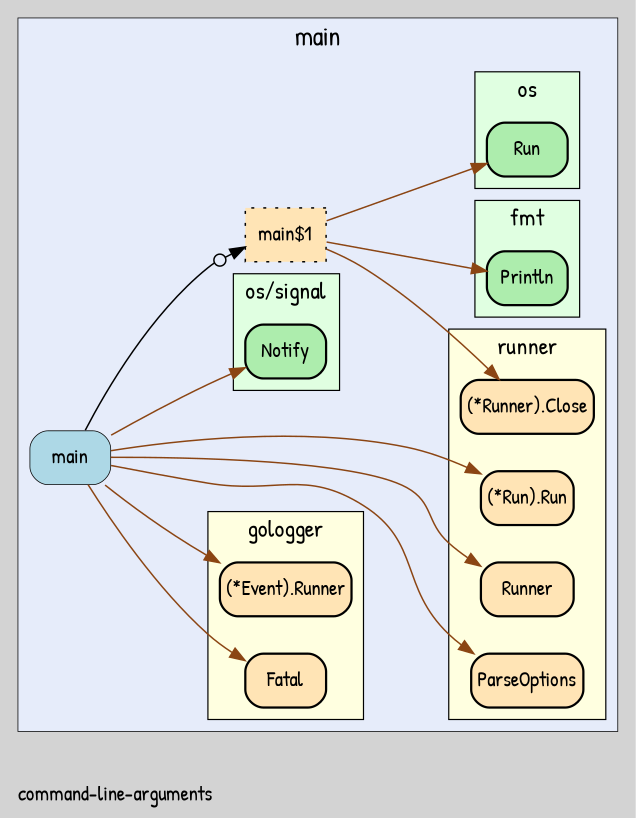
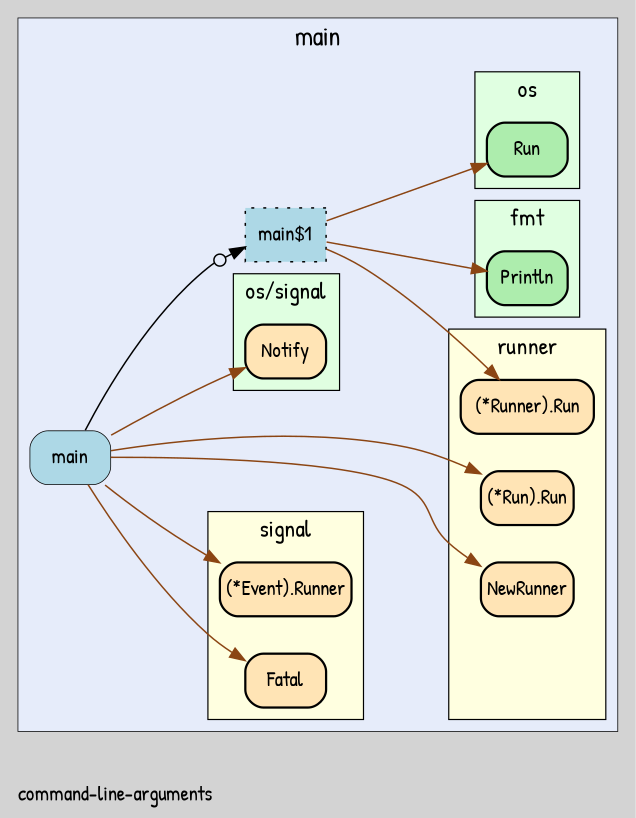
(286, 235) -> (286, 235)
(286, 352) -> (286, 352)
(527, 407) -> (527, 407)
(286, 531) -> (286, 531)
(527, 589) -> (527, 589)
(527, 681) -> none
